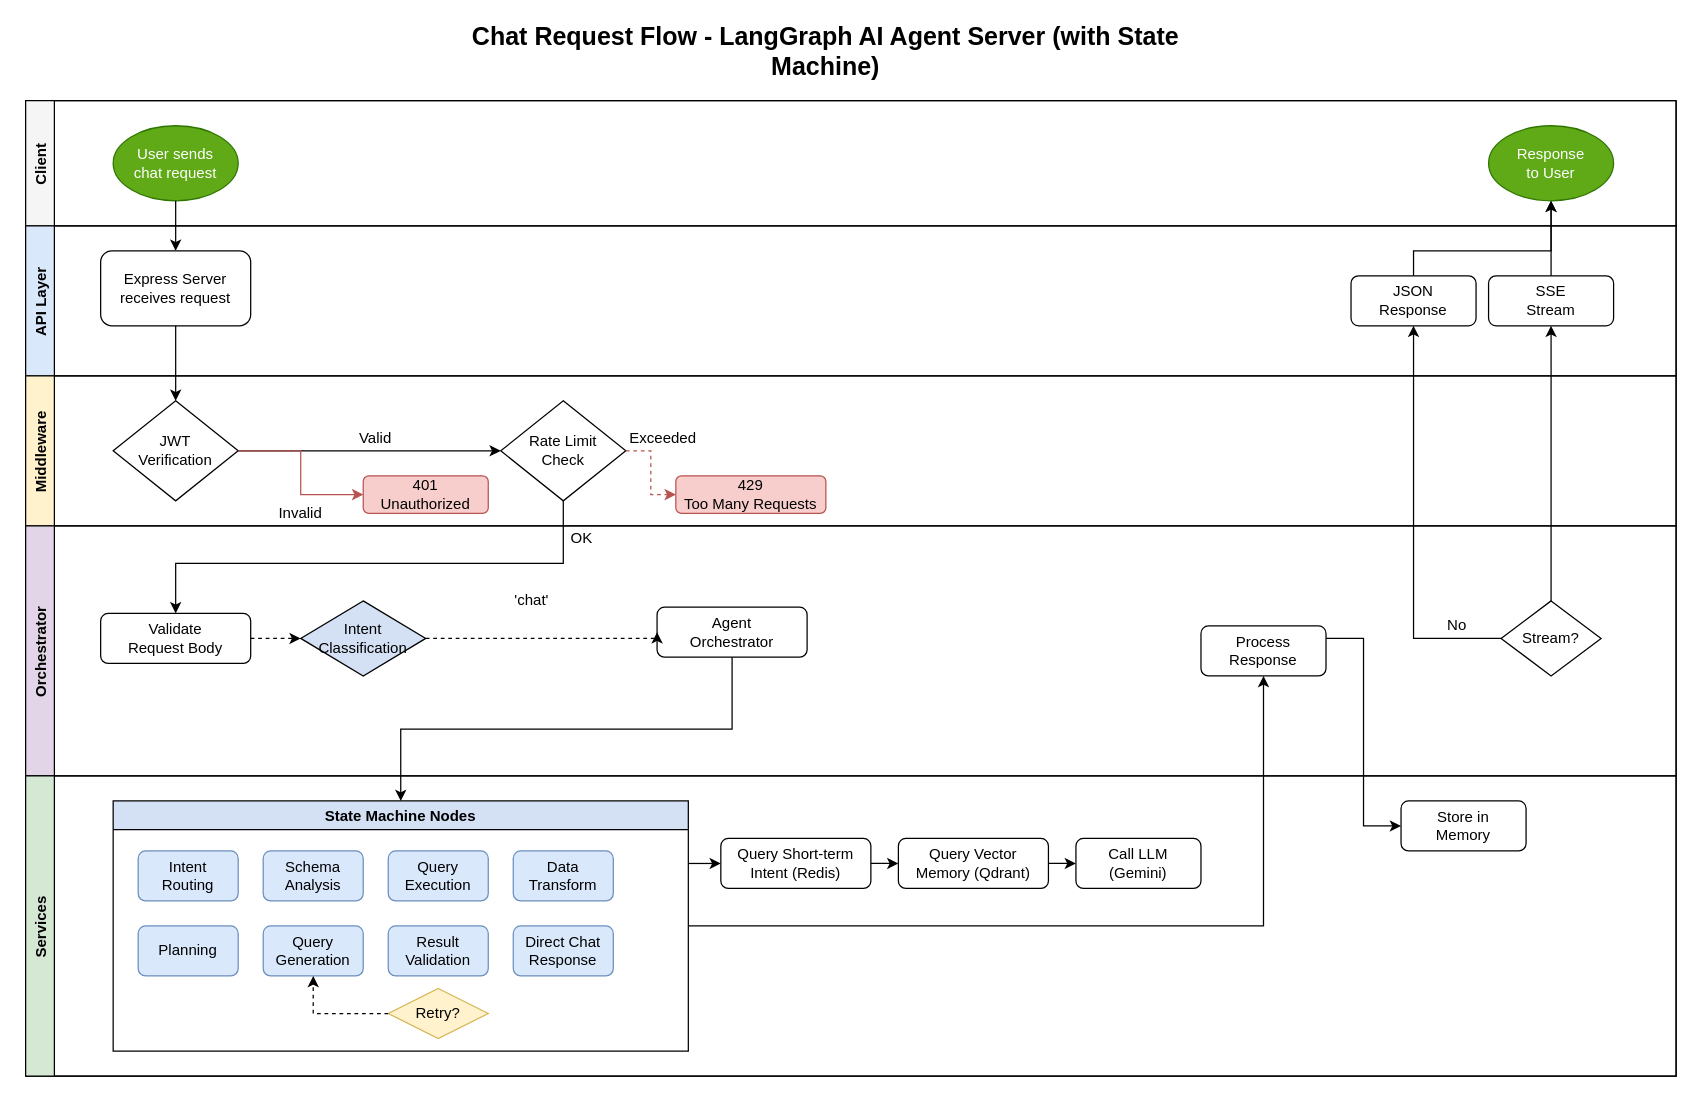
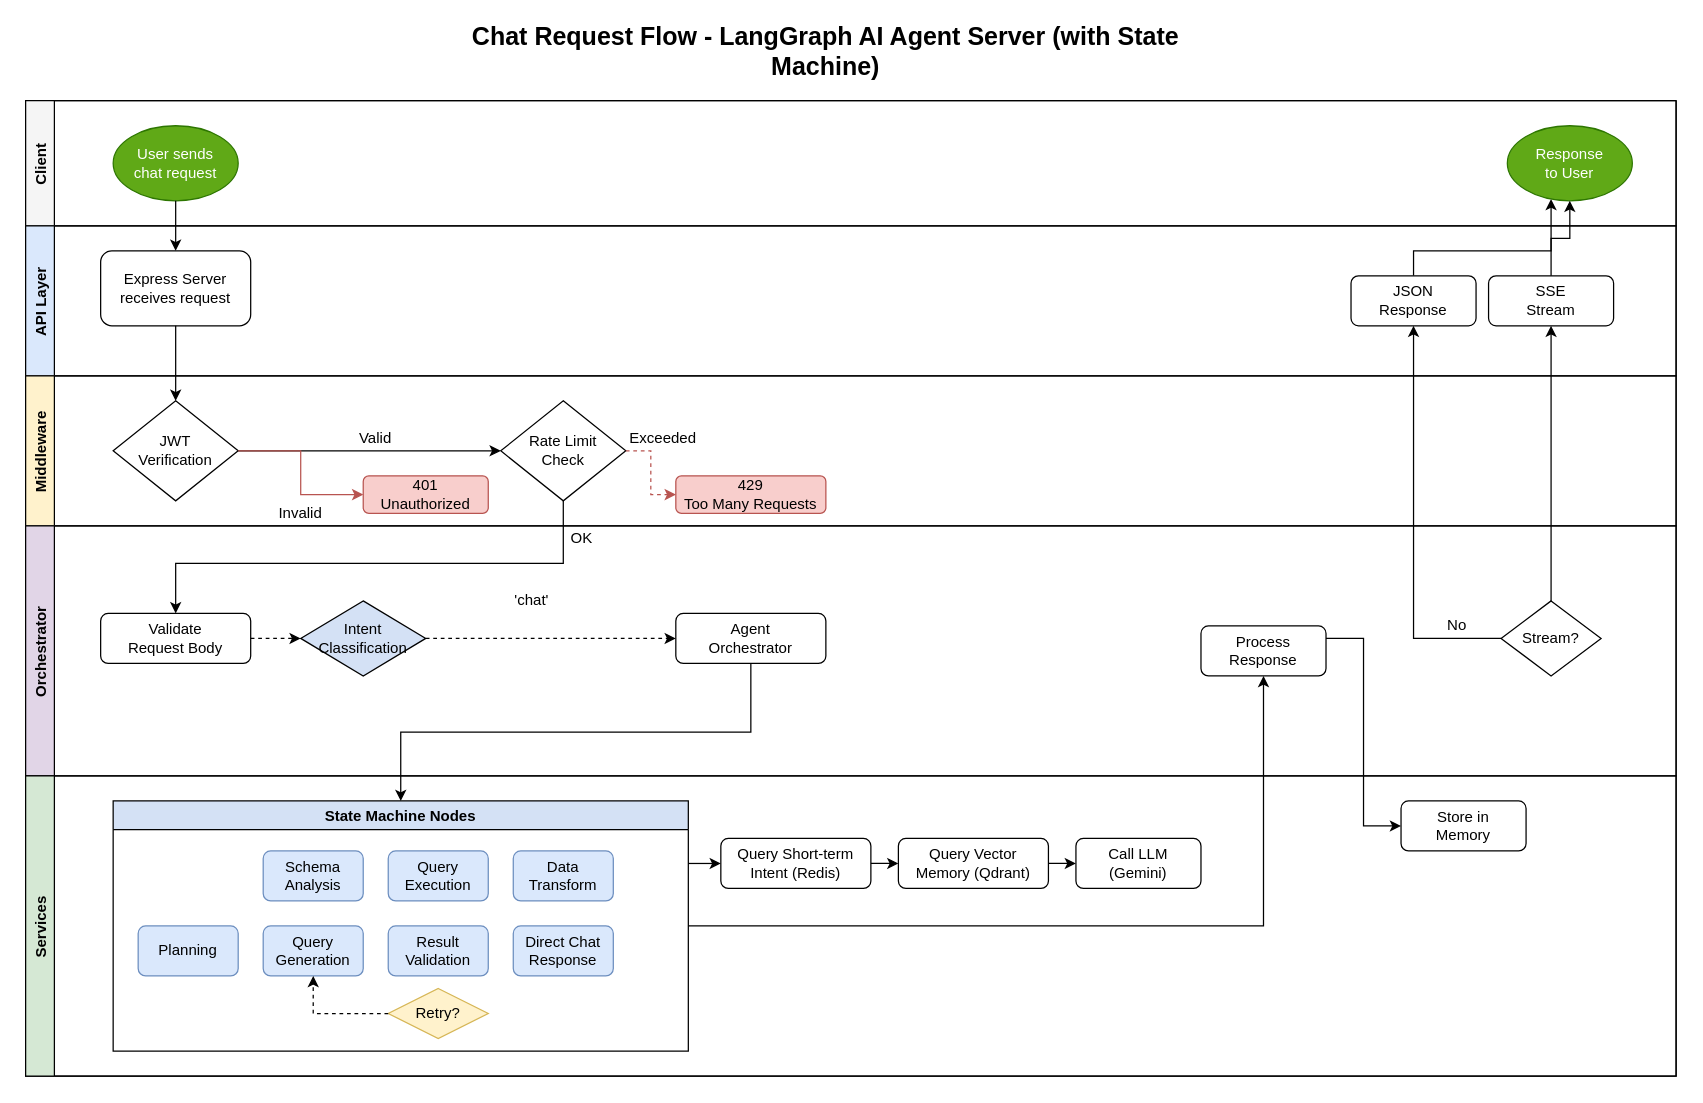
(1551, 163) -> (1569, 163)
(732, 632) -> (751, 638)
(188, 876) -> none
